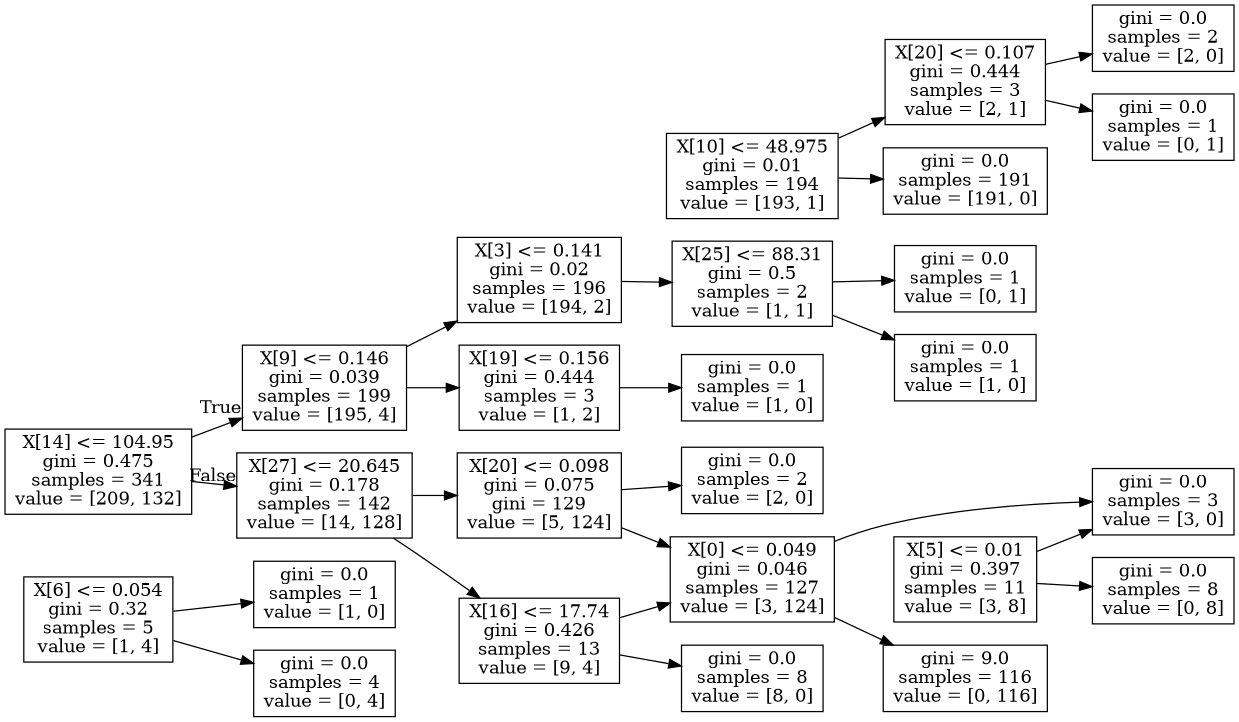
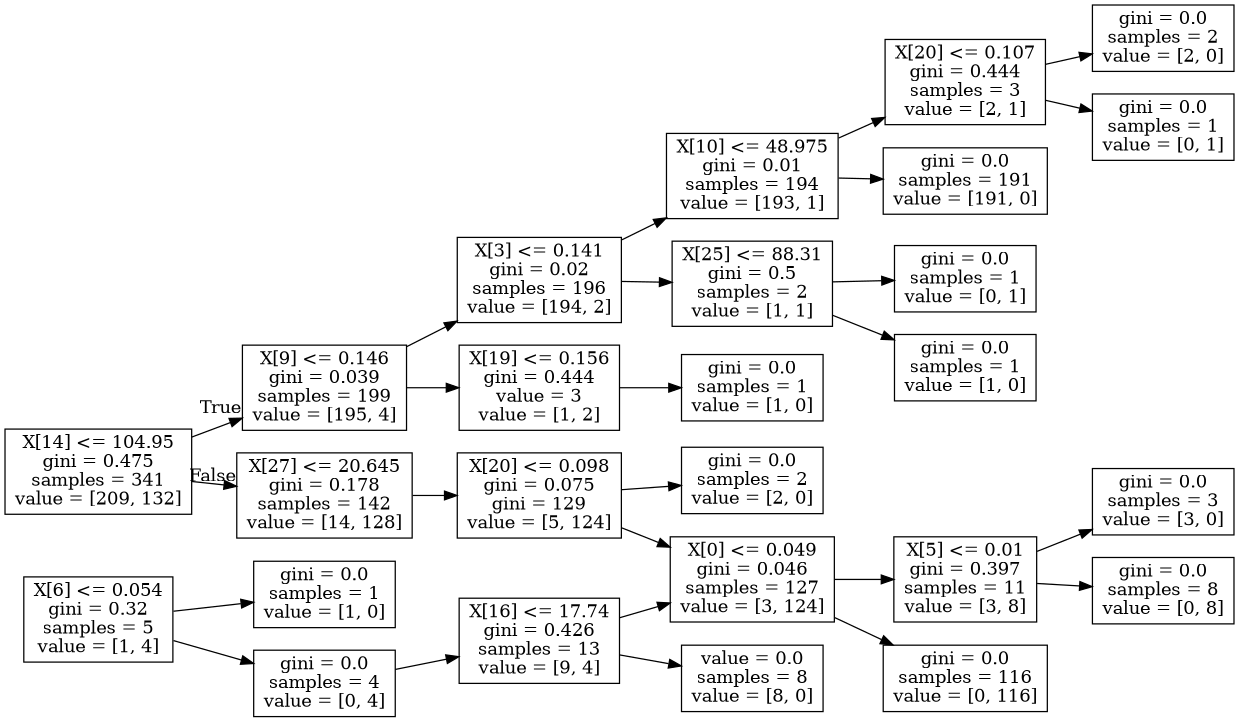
none -> (638, 232)
(539, 388) -> (539, 388)
(955, 512) -> (858, 579)
(432, 564) -> (421, 664)
(752, 678) -> (752, 678)
(965, 678) -> (965, 678)
